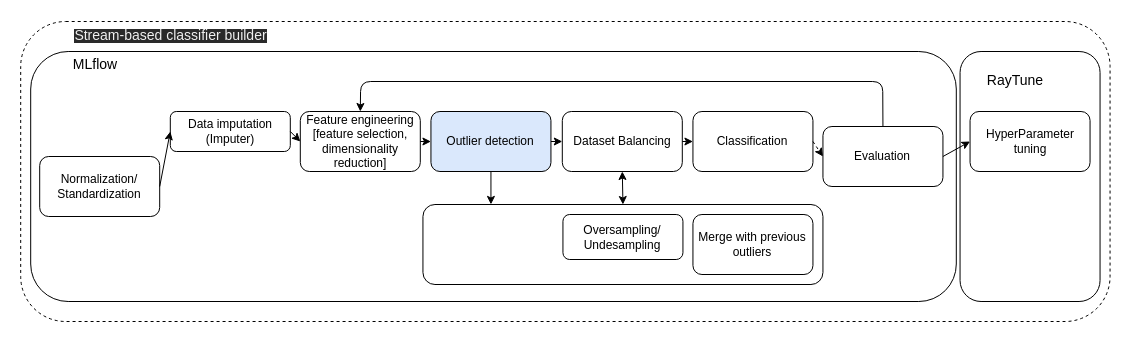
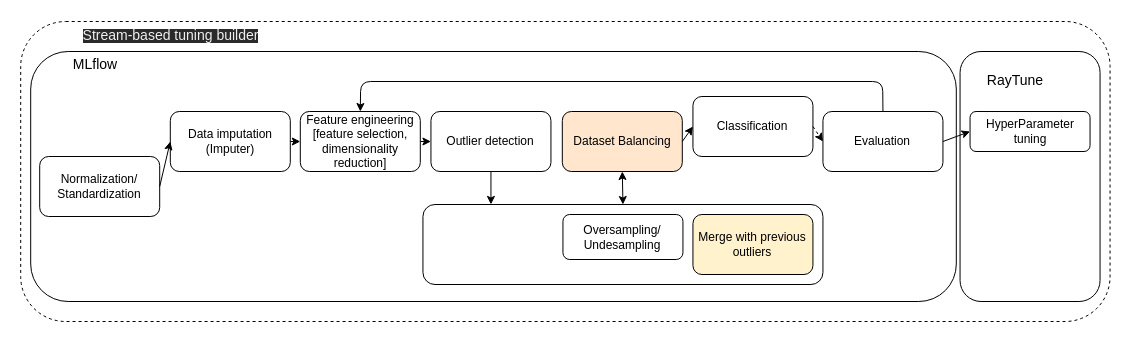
(171, 36) -> (171, 36)
(230, 132) -> (230, 142)
(491, 142) -> (491, 142)
(553, 142) -> none
(622, 142) -> (622, 142)
(753, 142) -> (753, 127)
(1030, 142) -> (1030, 132)
(883, 157) -> (883, 142)
(753, 245) -> (753, 245)
